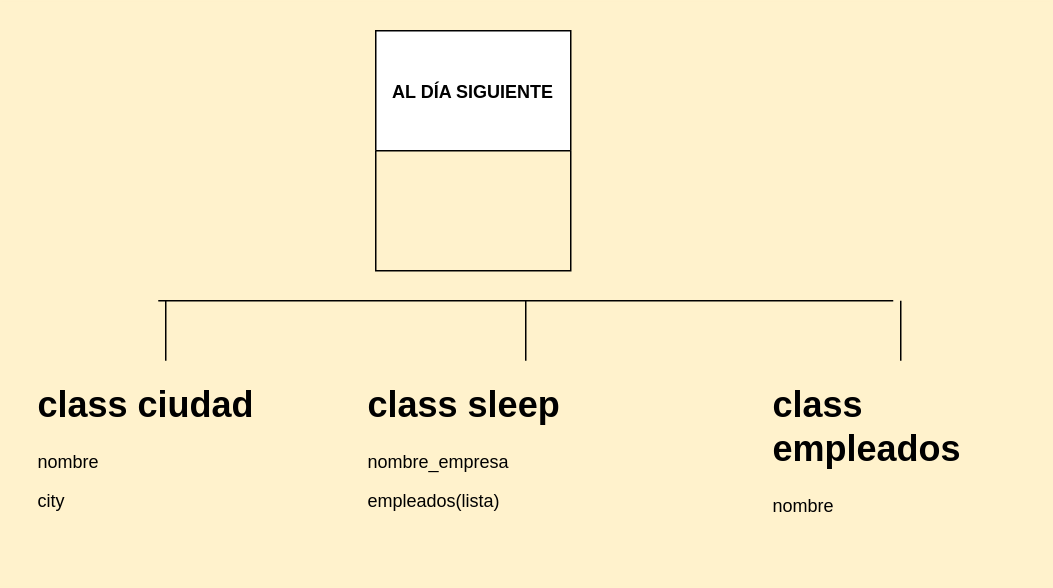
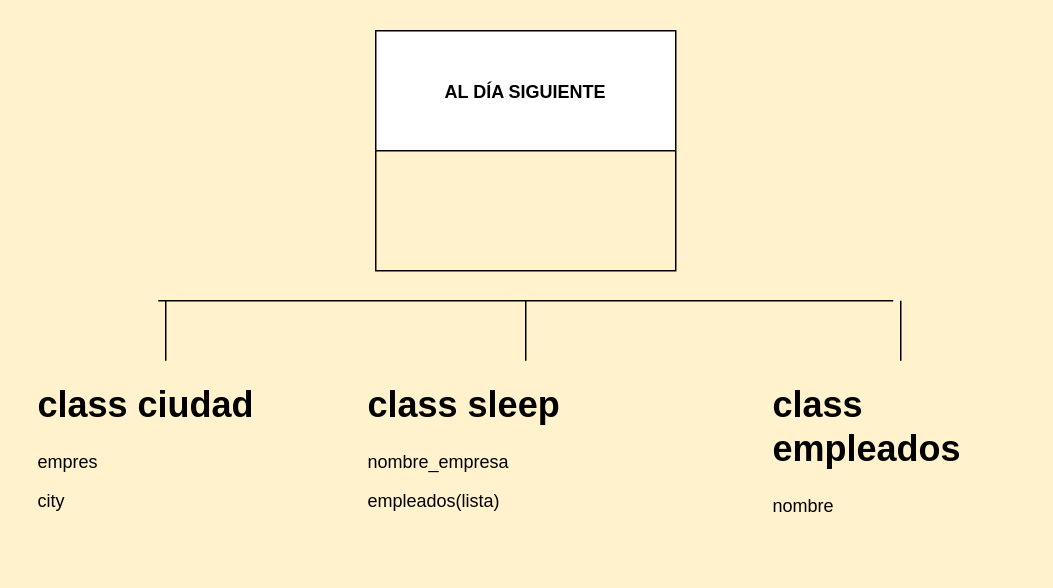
(473, 151) -> (526, 151)
(92, 393) -> (92, 393)
